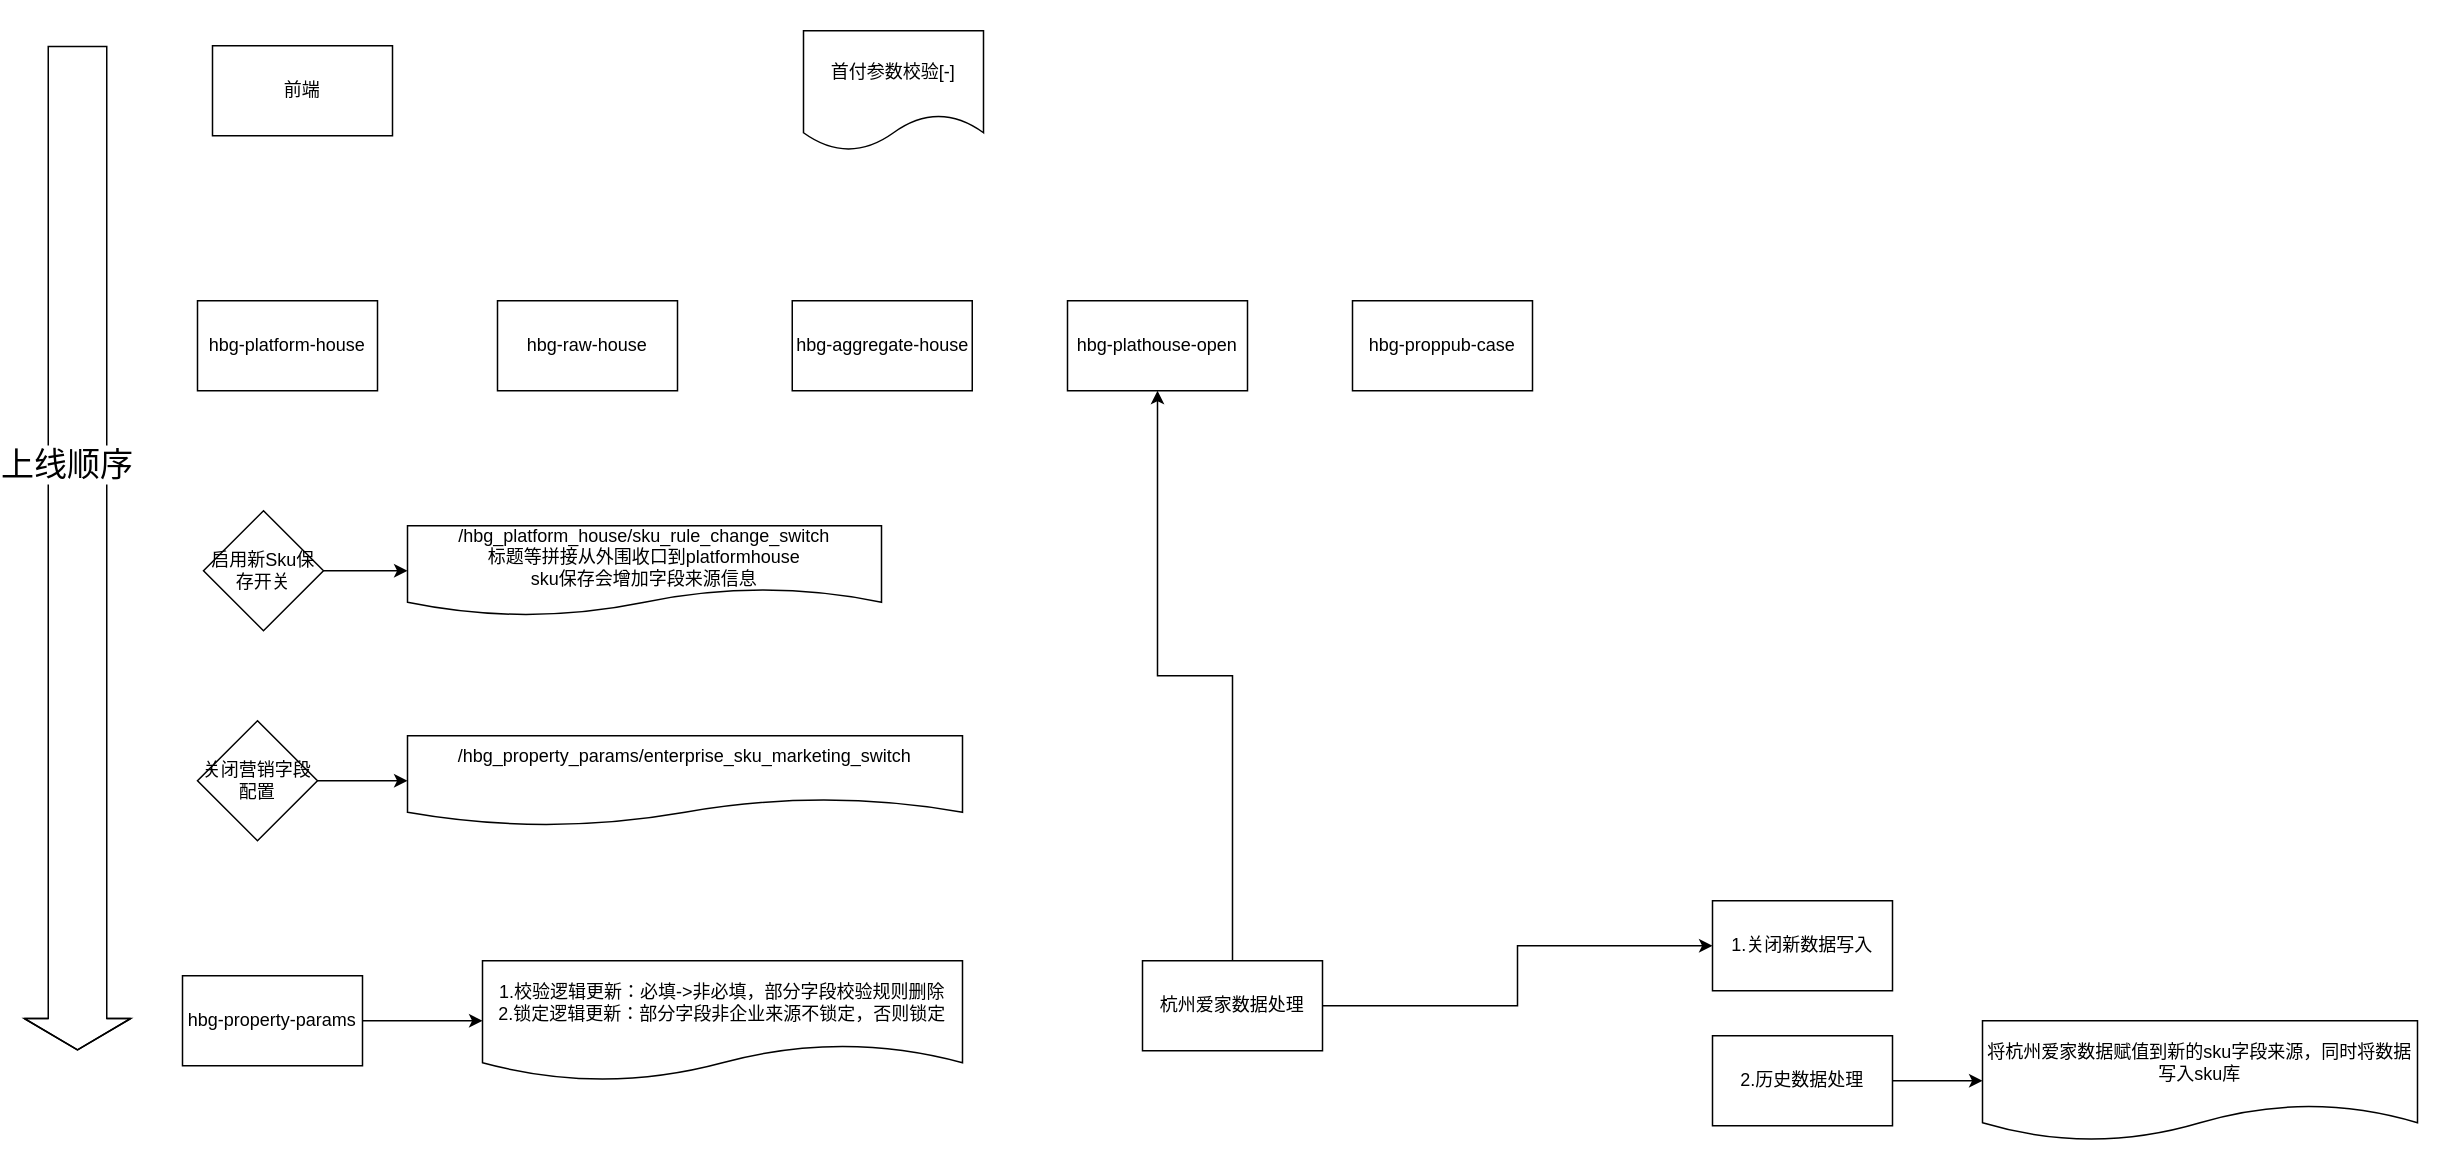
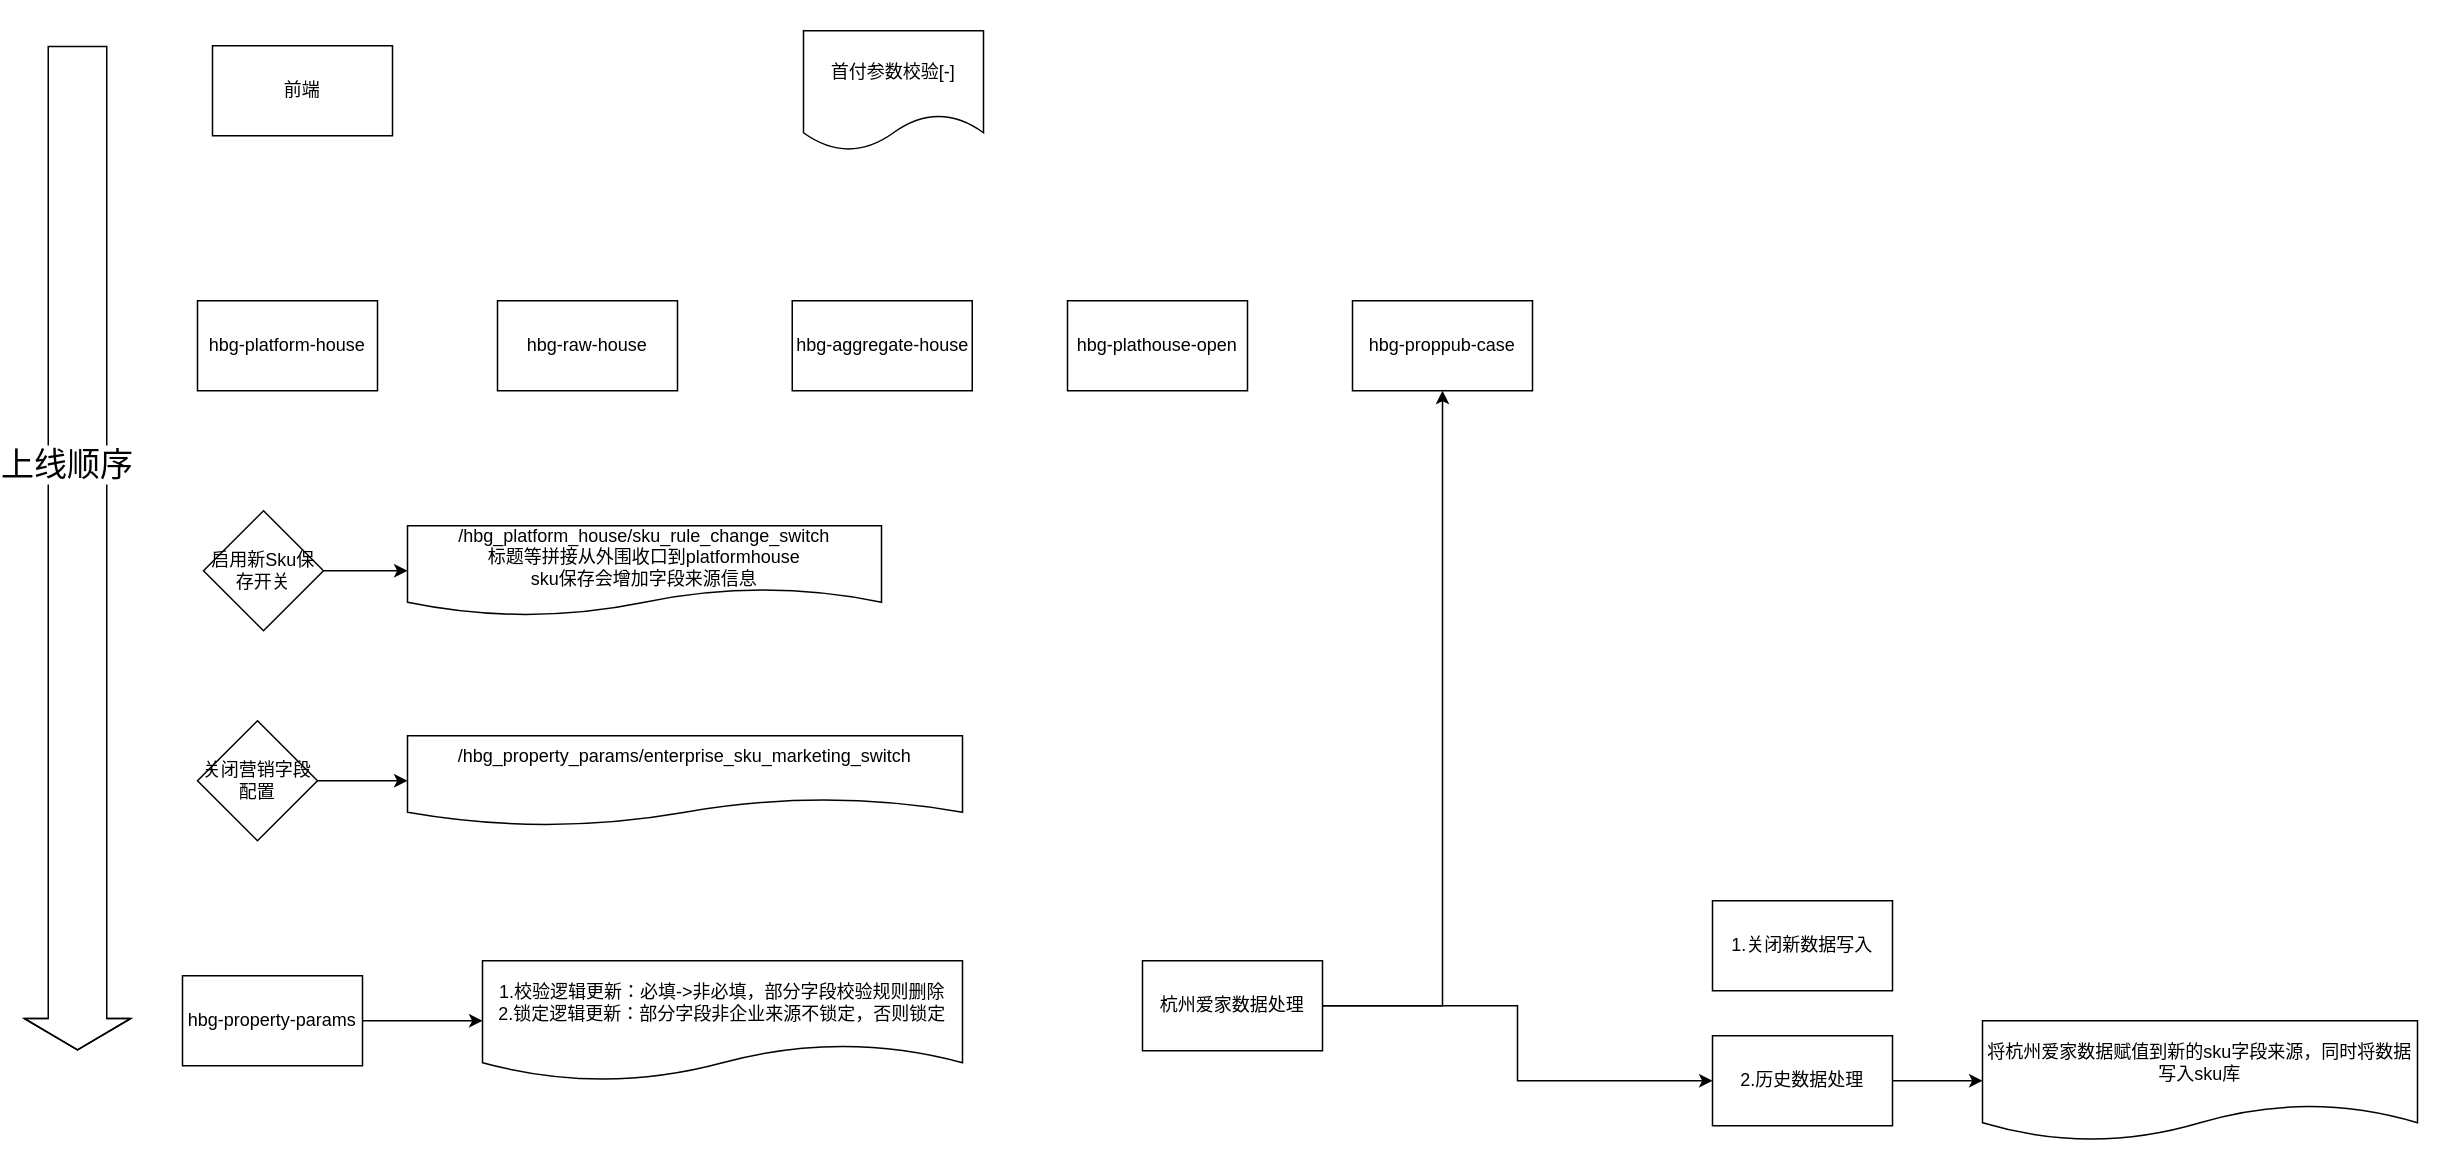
(1200, 676) -> (1573, 1081)
(1581, 946) -> (1442, 702)
